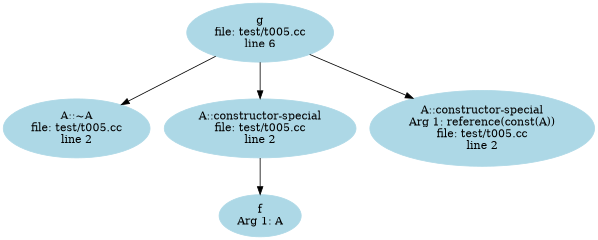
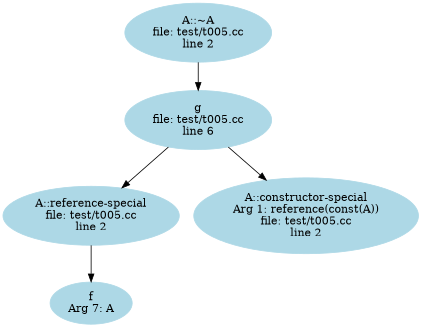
(172, 79) -> (198, 72)
(260, 128) -> (91, 216)
(260, 216) -> (91, 303)
